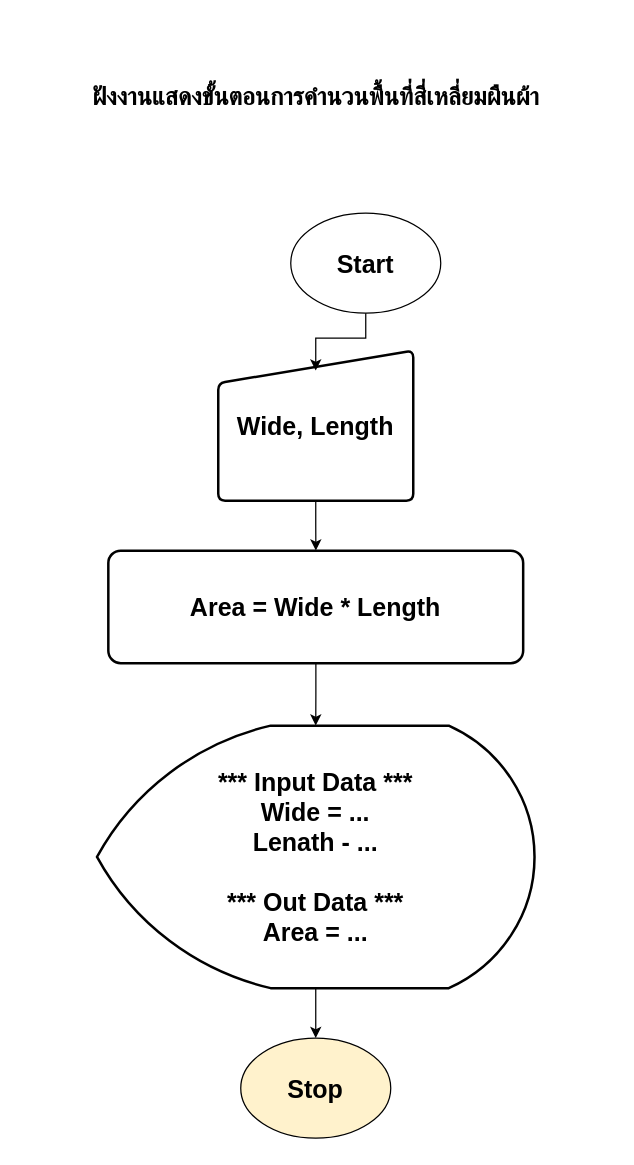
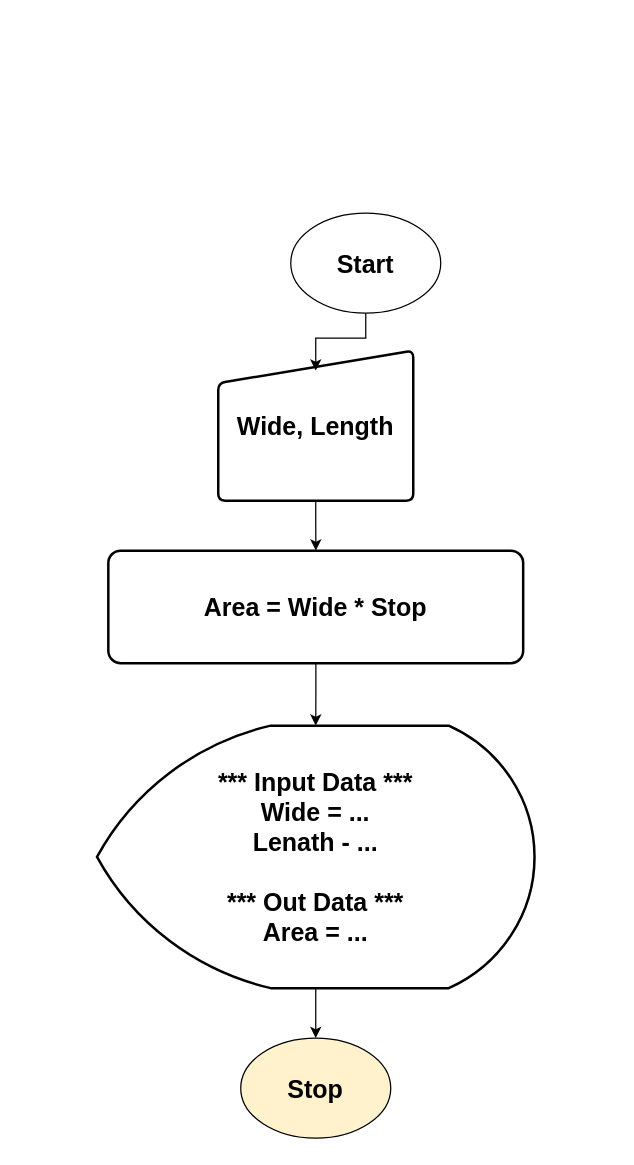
(316, 96) -> none
(316, 607) -> (316, 607)
